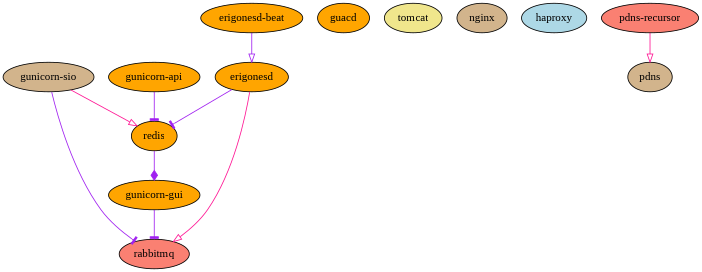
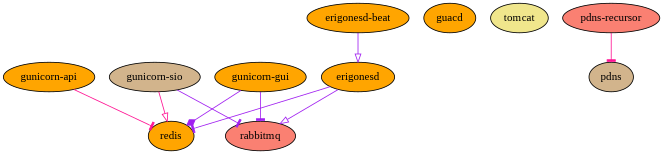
(482, 18) -> none
(554, 18) -> none
(650, 44) -> (611, 46)
(154, 105) -> (112, 107)
(154, 161) -> (218, 105)
(228, 171) -> (313, 104)
